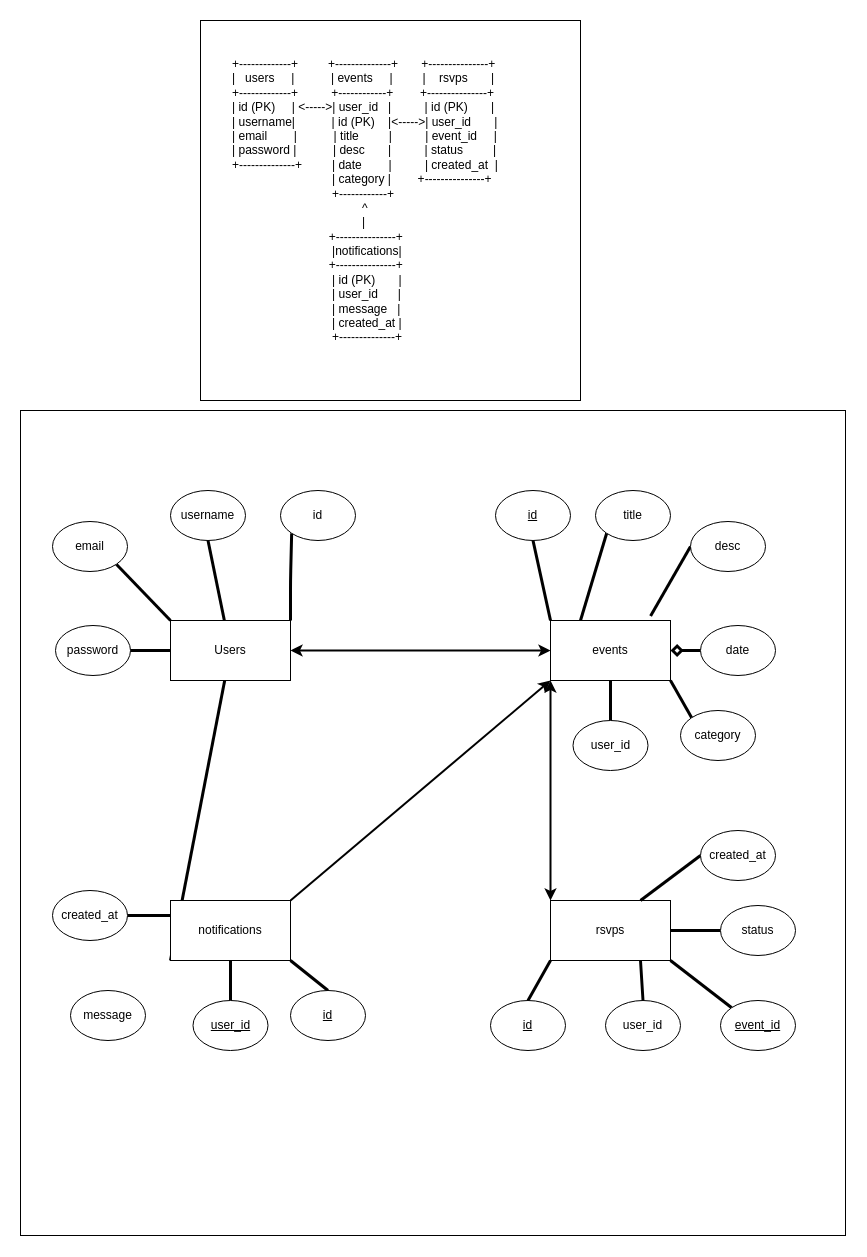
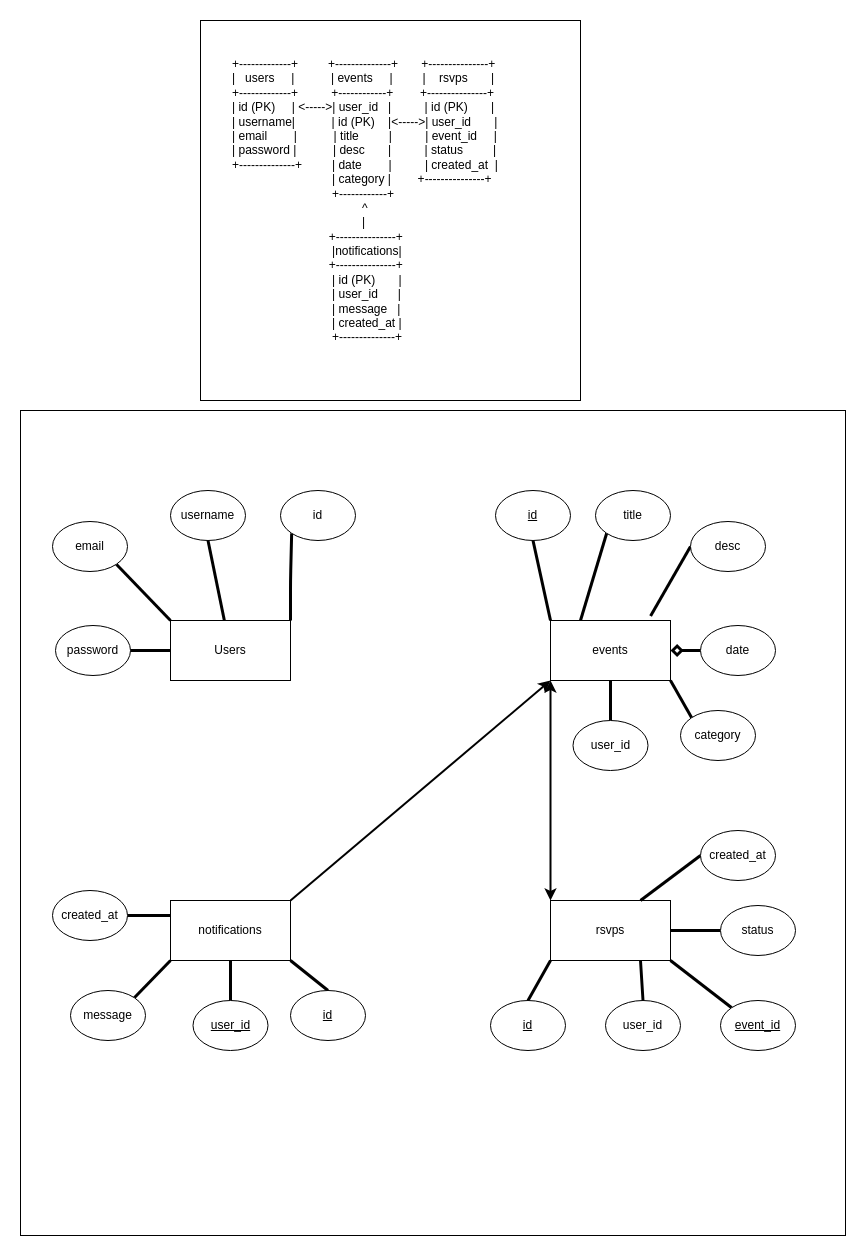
(420, 651) -> none
(203, 791) -> (153, 979)
